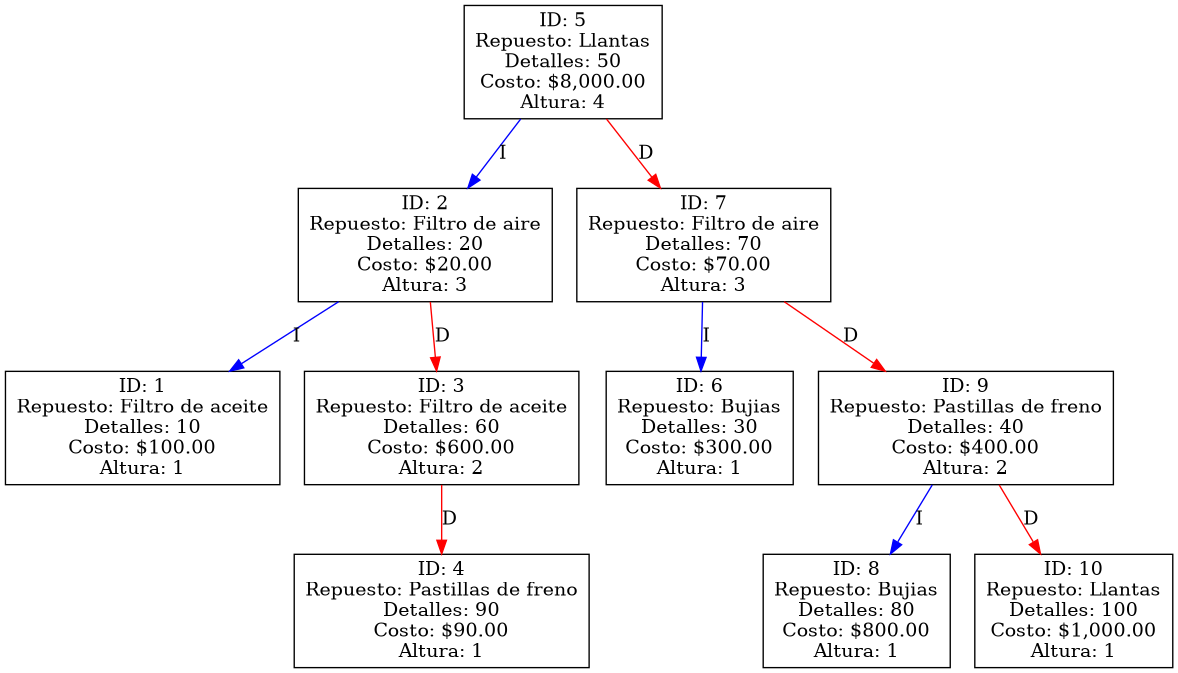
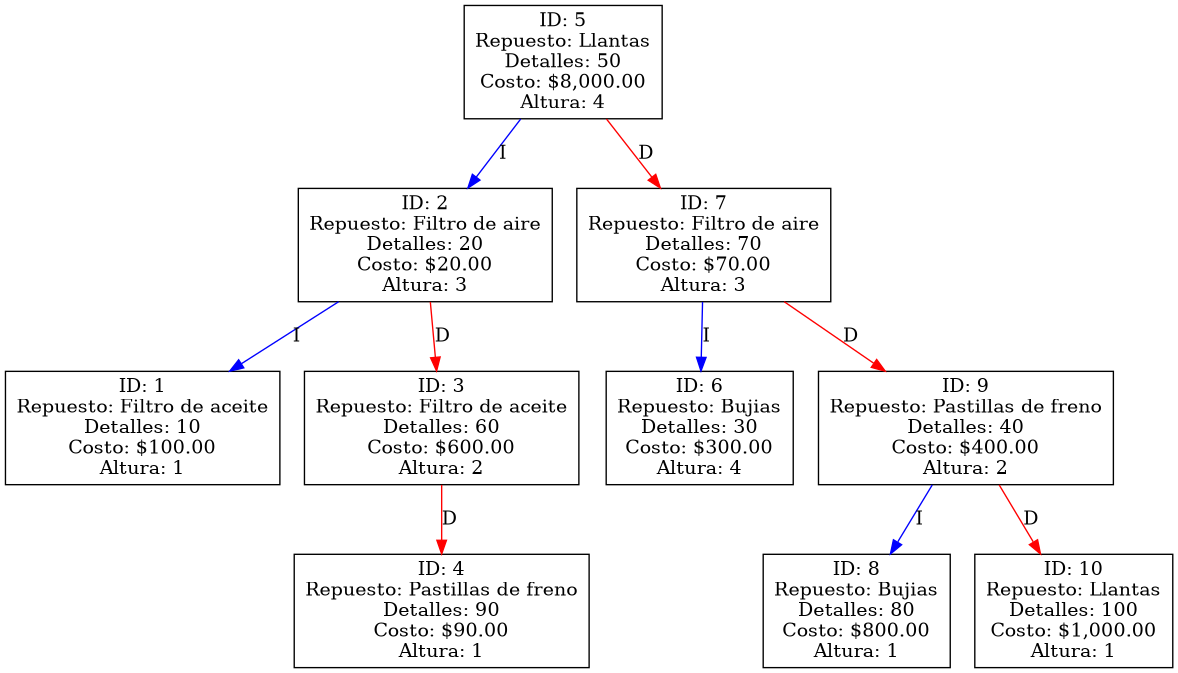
(700, 428) -> (700, 428)
